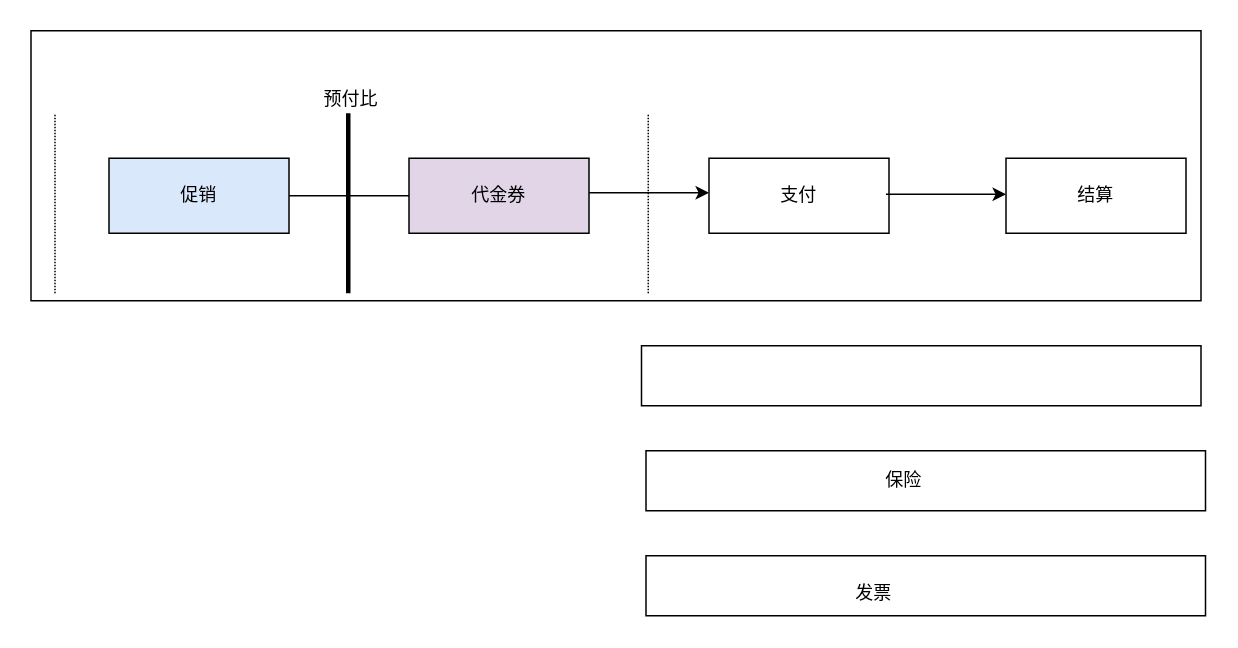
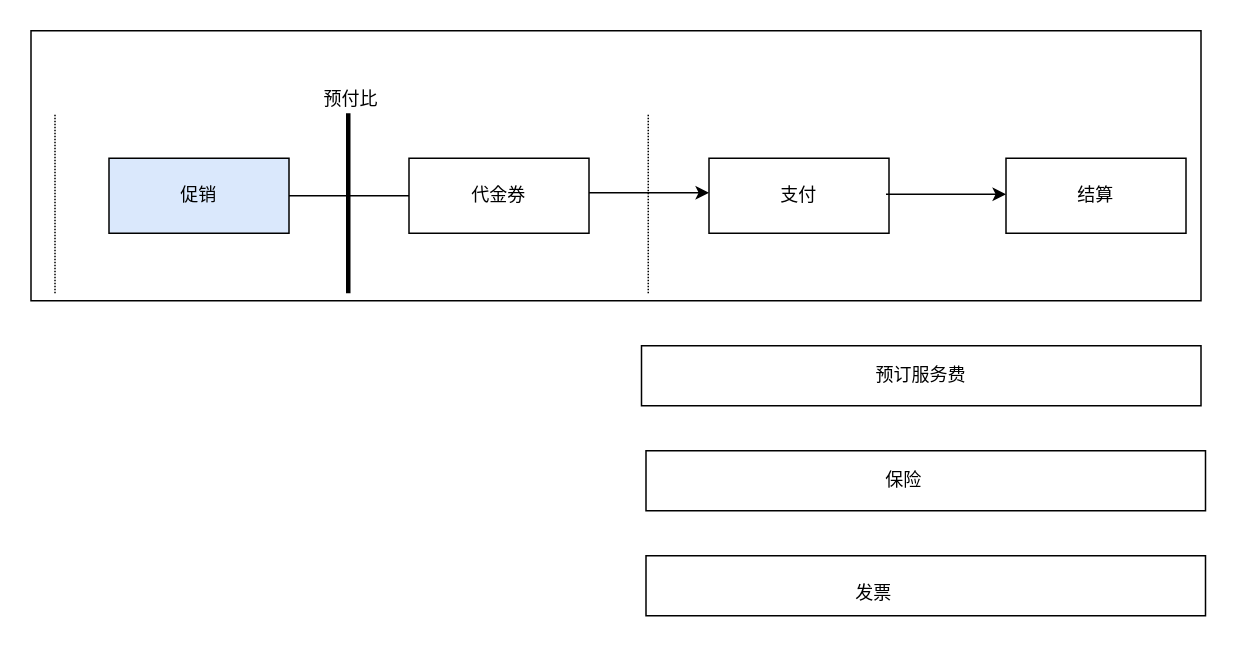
(499, 196) -> (499, 196)
none -> (921, 376)
